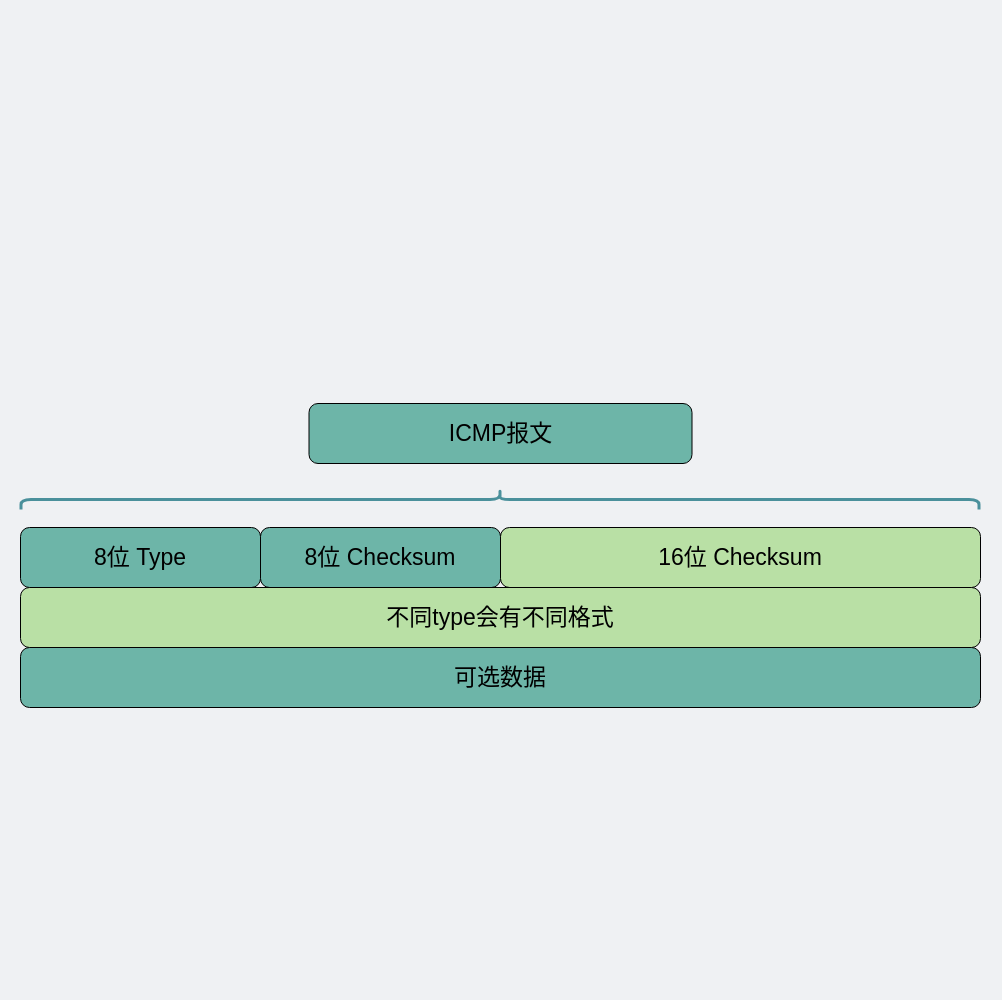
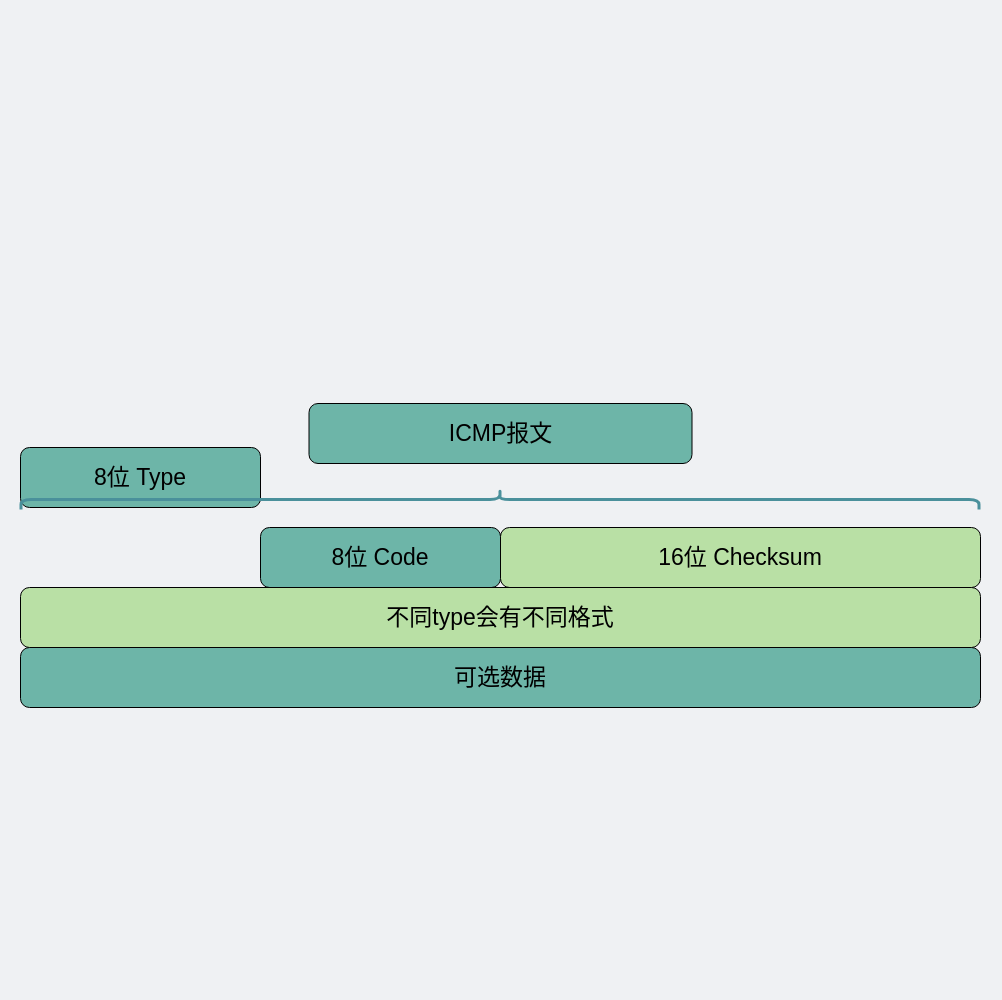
(141, 558) -> (141, 478)
(381, 558) -> (381, 558)
